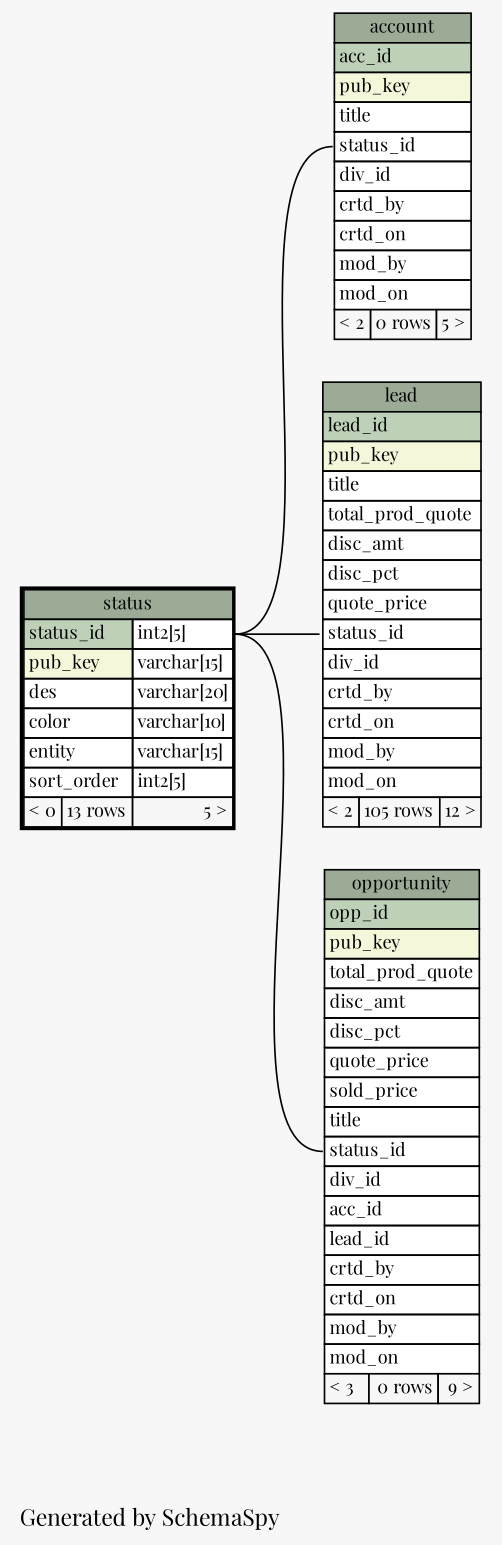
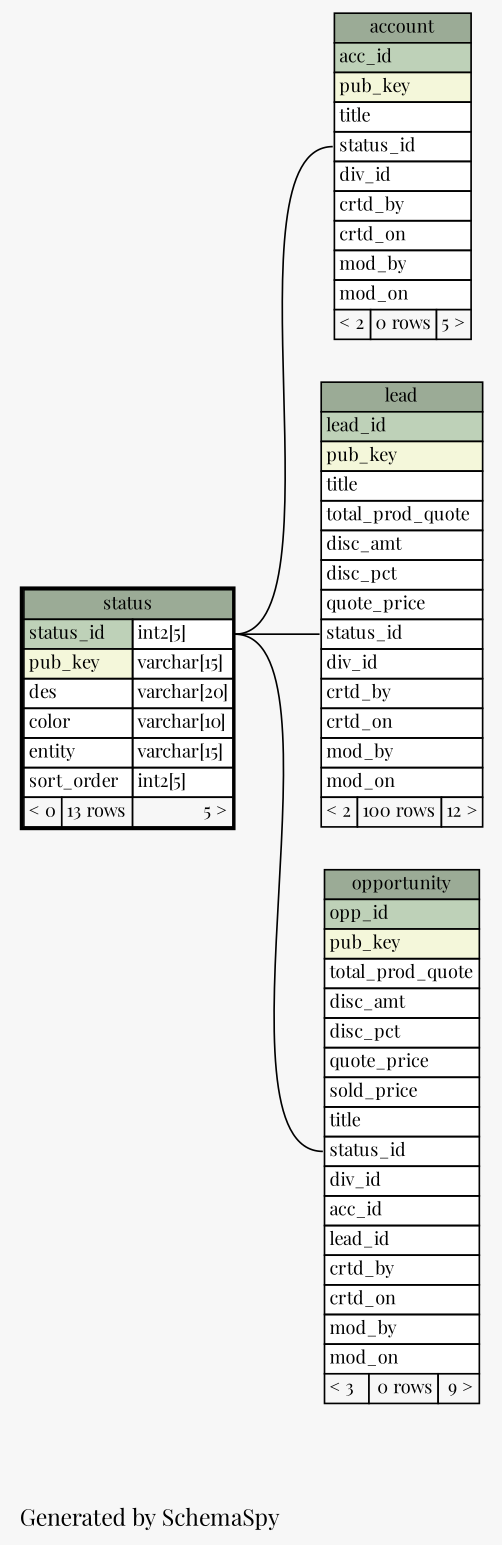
(399, 811) -> (399, 811)
